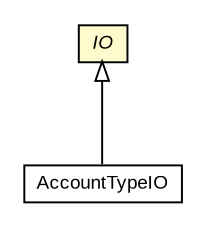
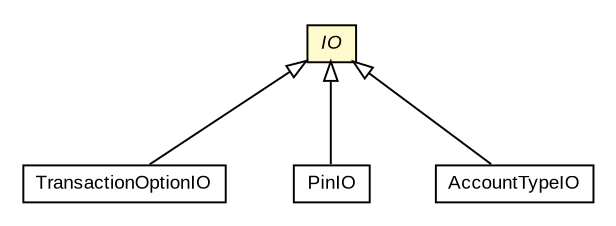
none -> (125, 183)
none -> (331, 183)
